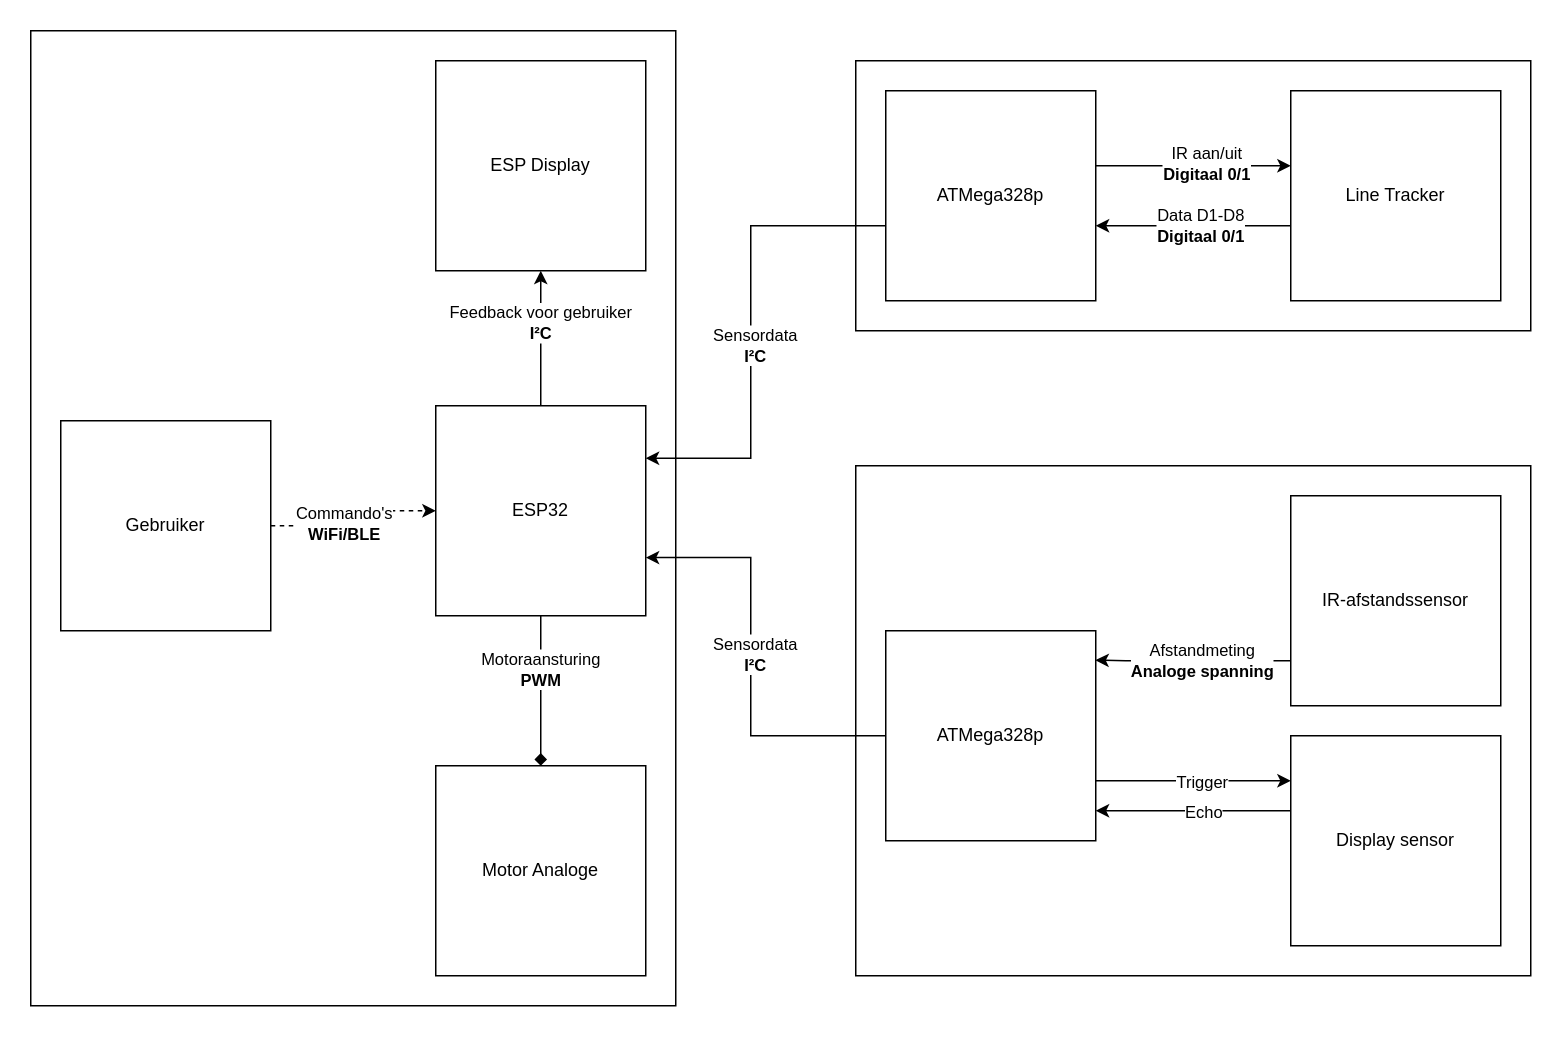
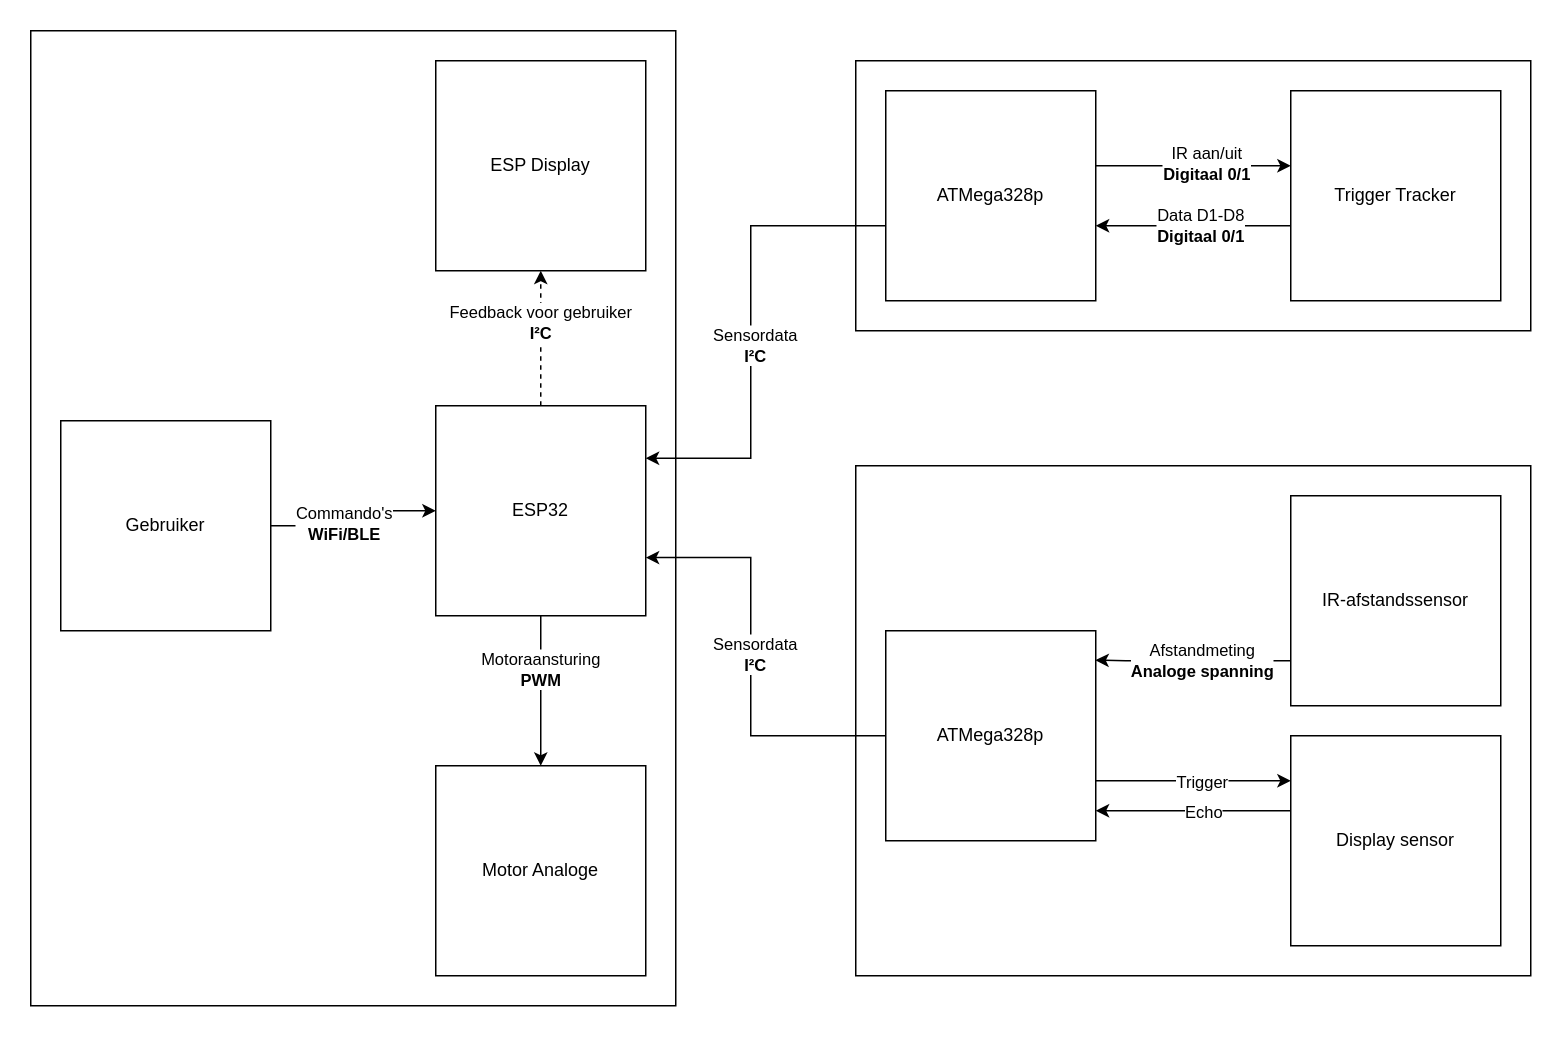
(1396, 196) -> (1396, 196)
(541, 372) -> (541, 372)
(409, 511) -> (409, 511)
(541, 753) -> (541, 754)
